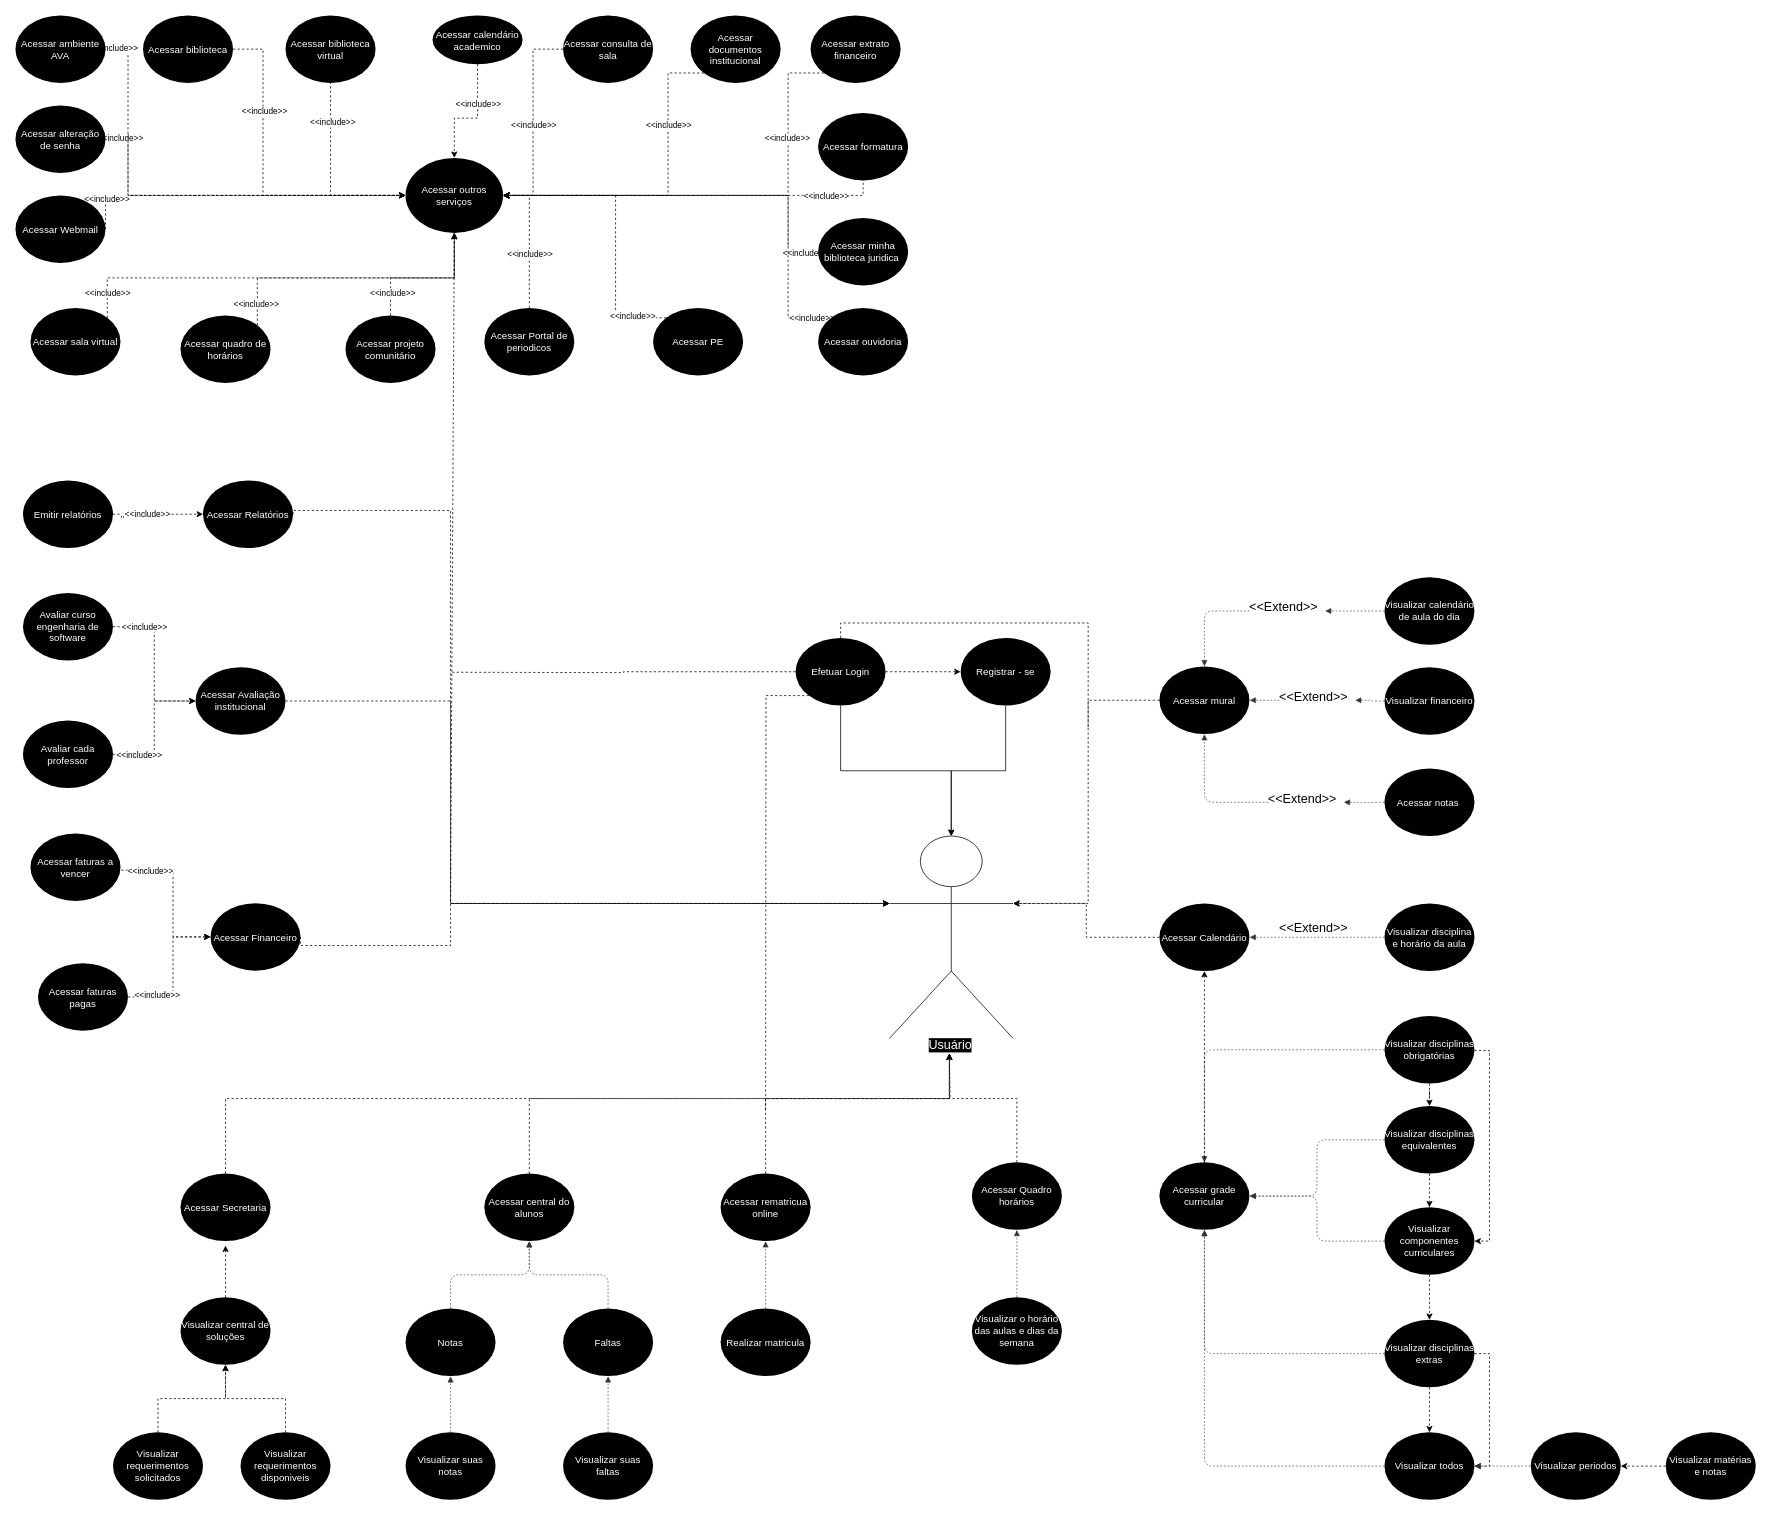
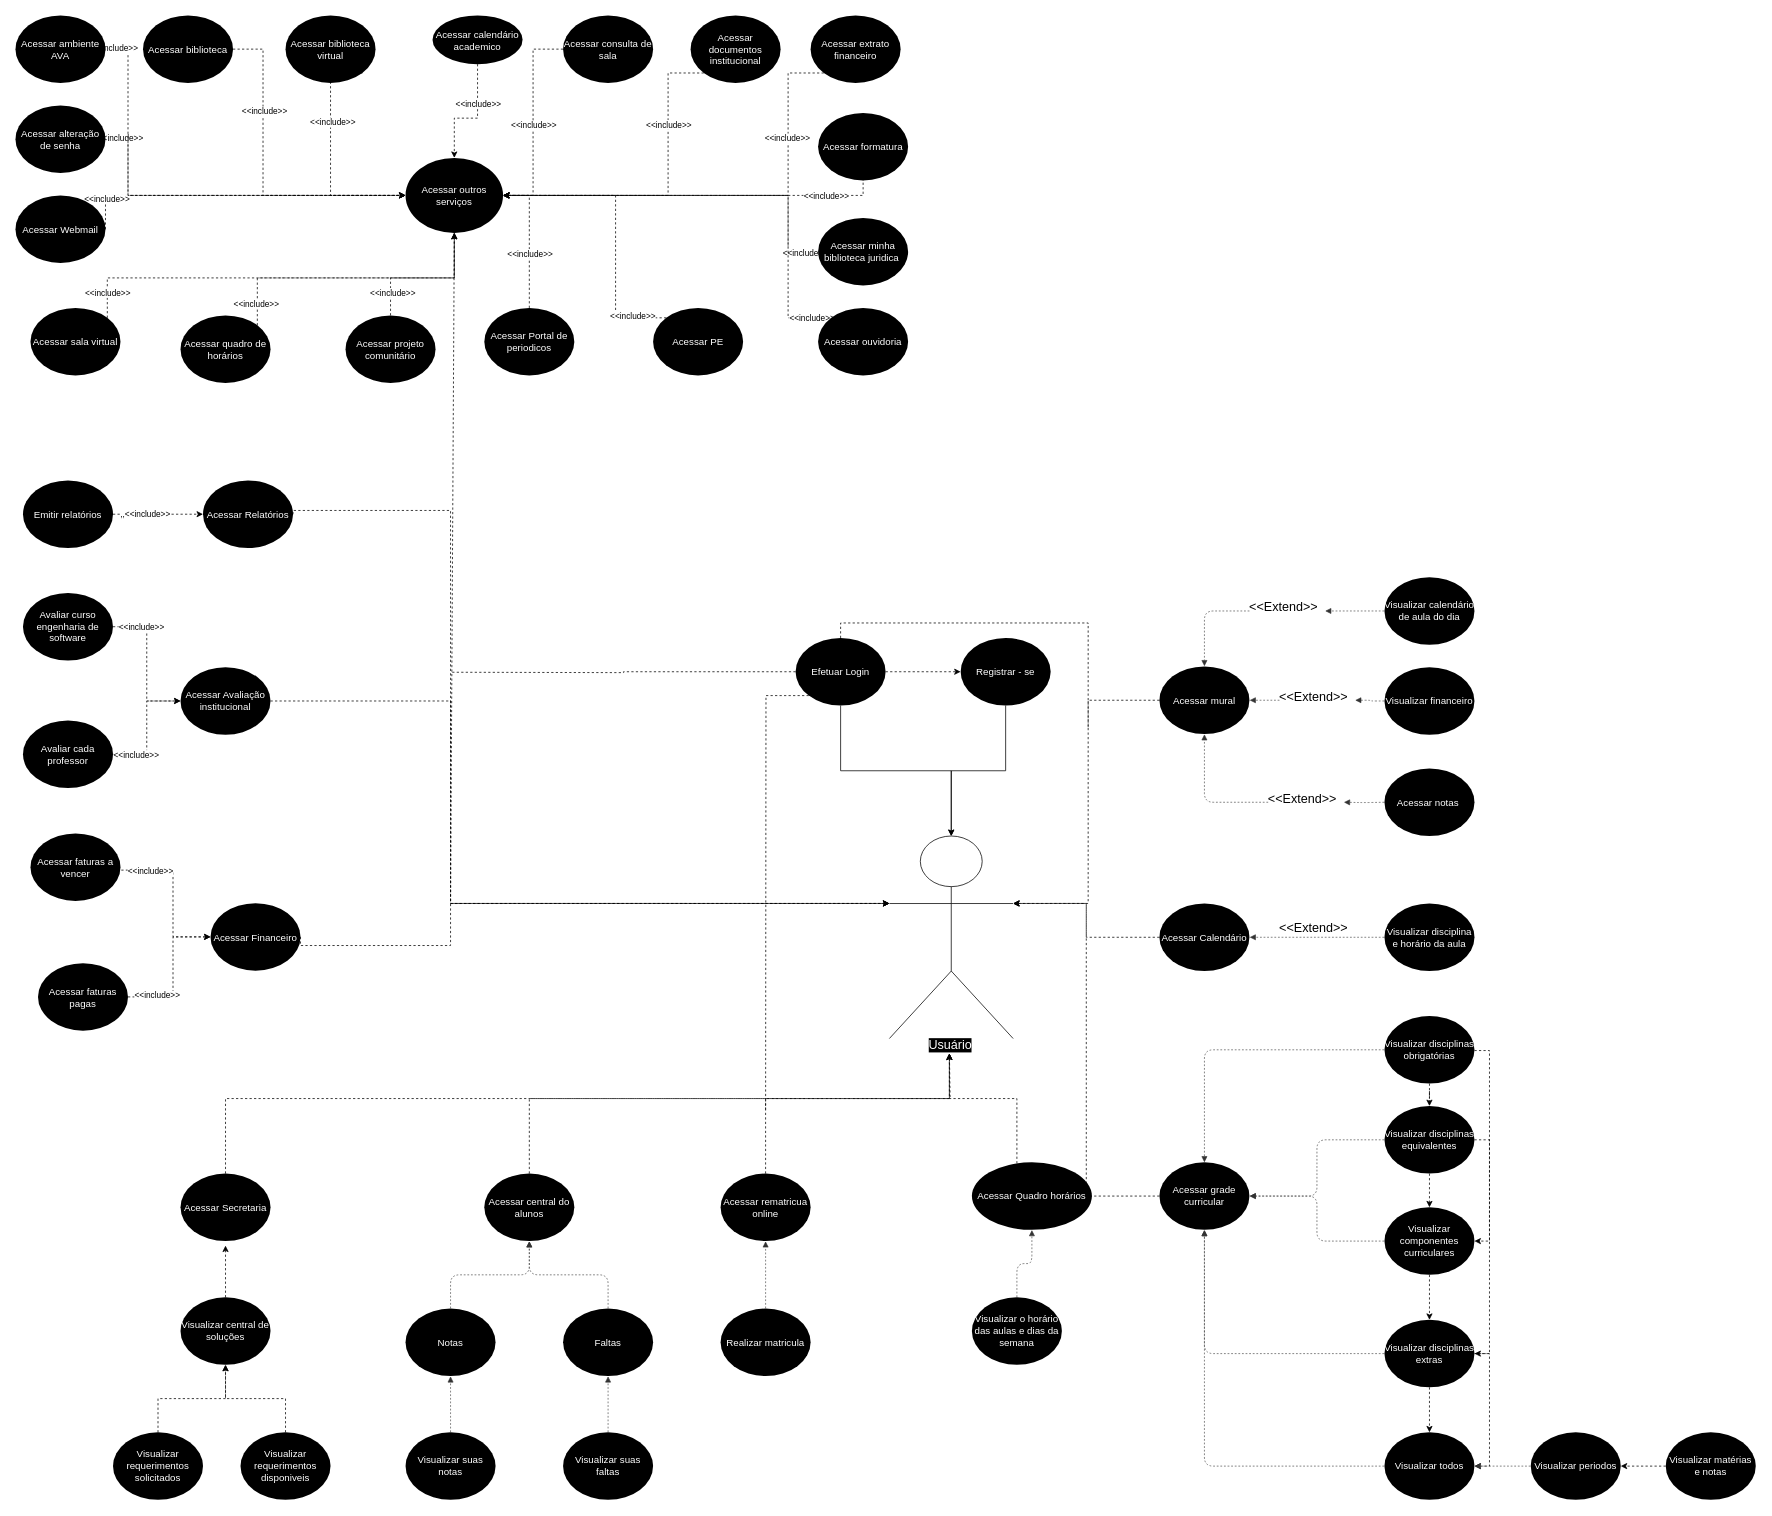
(240, 701) -> (225, 701)
(1204, 1013) -> (1086, 1072)
(1017, 1196) -> (1032, 1196)
none -> (1489, 1296)
